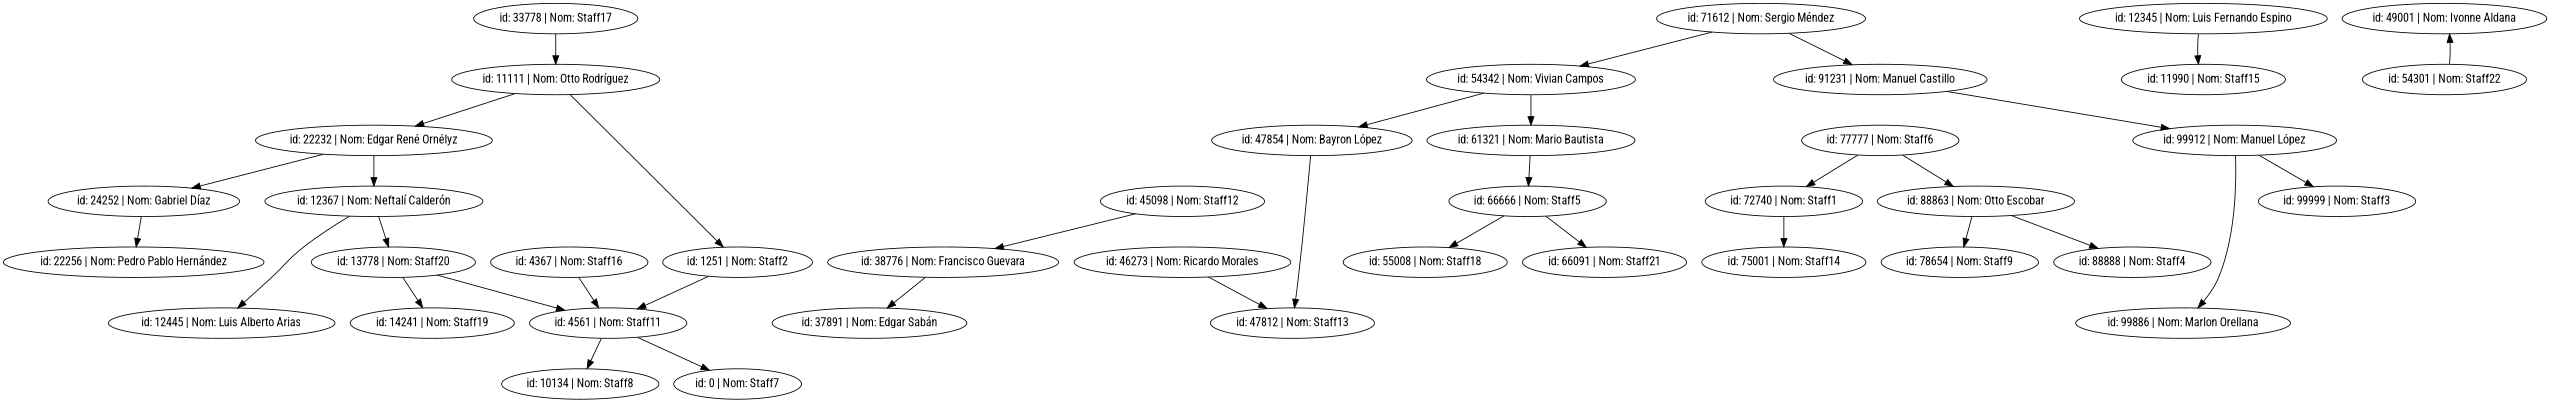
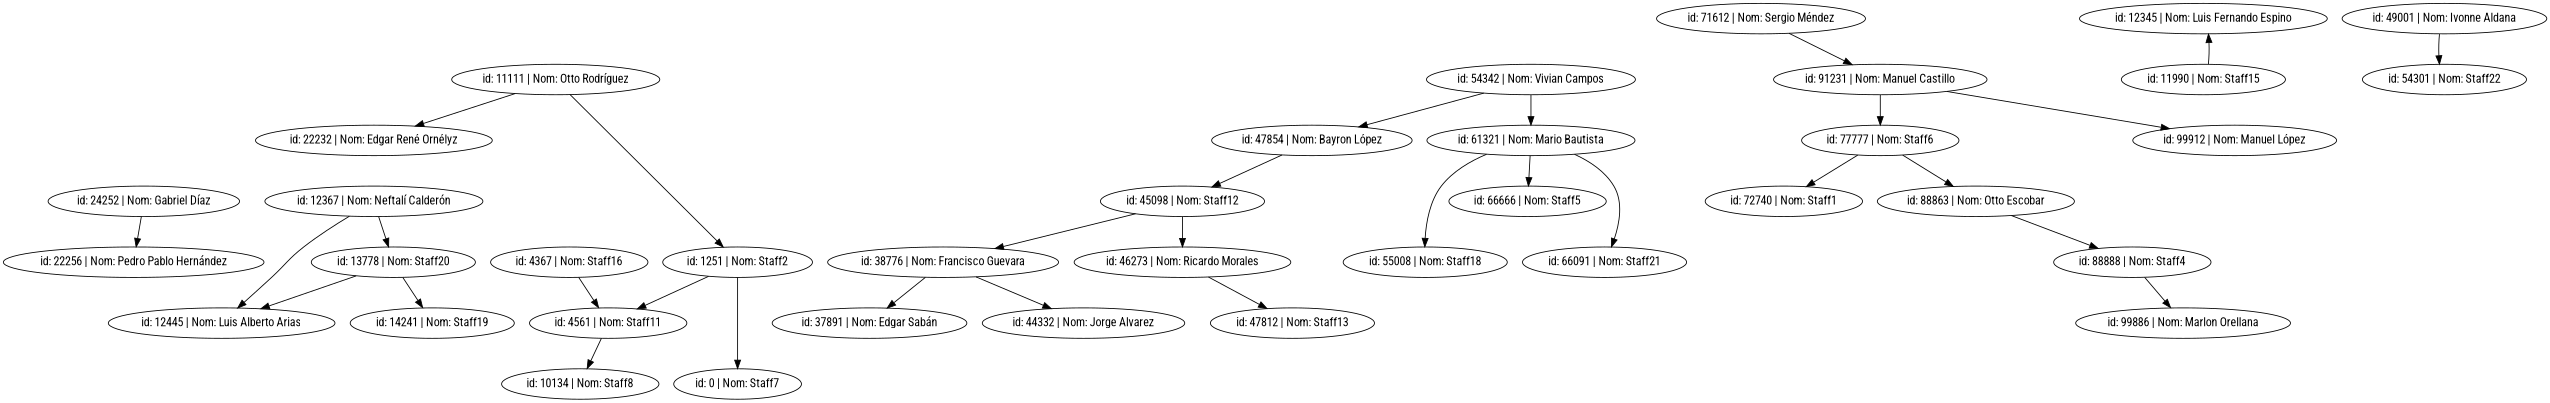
(556, 19) -> none
(2198, 45) -> (2209, 53)
(1650, 48) -> none
(2450, 53) -> (2439, 45)
none -> (1880, 106)
(374, 167) -> none
(262, 170) -> none
(2337, 201) -> none
none -> (1182, 228)
(1304, 228) -> (1251, 169)
(1480, 229) -> (1441, 186)
(1563, 229) -> (1615, 188)
(2231, 232) -> (2155, 289)
(1784, 262) -> none
(1960, 262) -> none
(497, 292) -> (313, 291)
none -> (1084, 323)
(670, 352) -> (738, 319)
